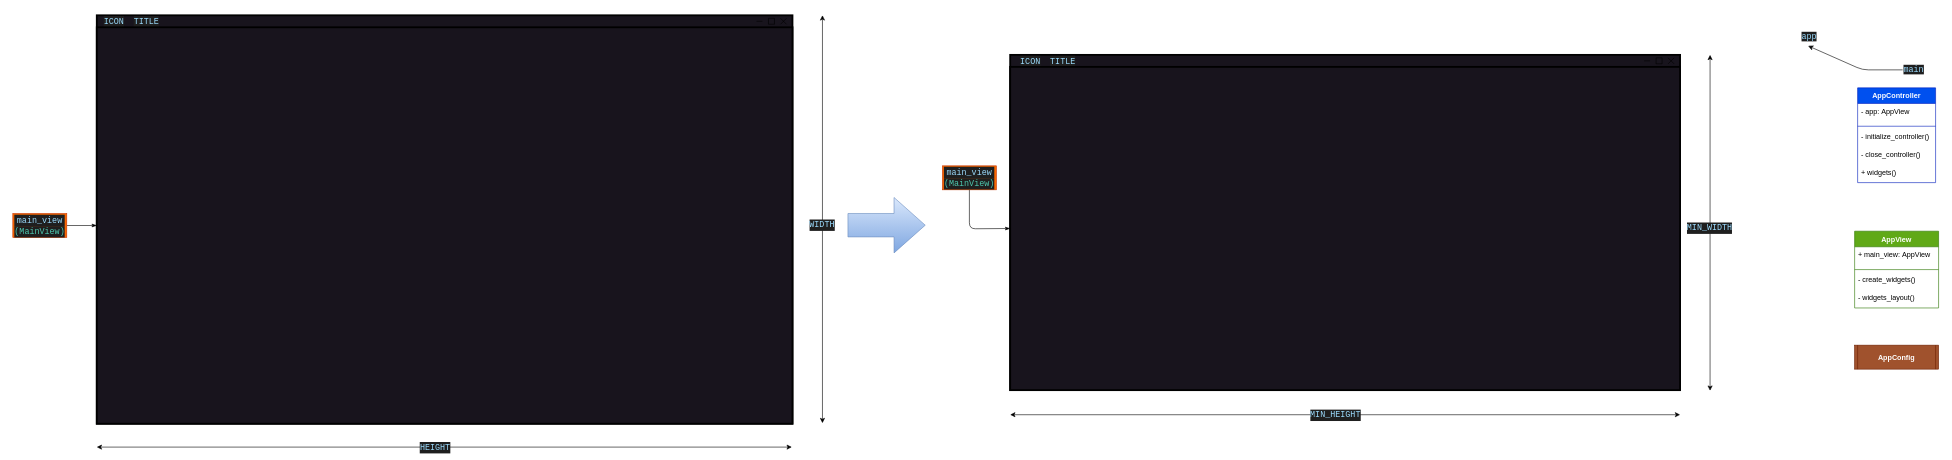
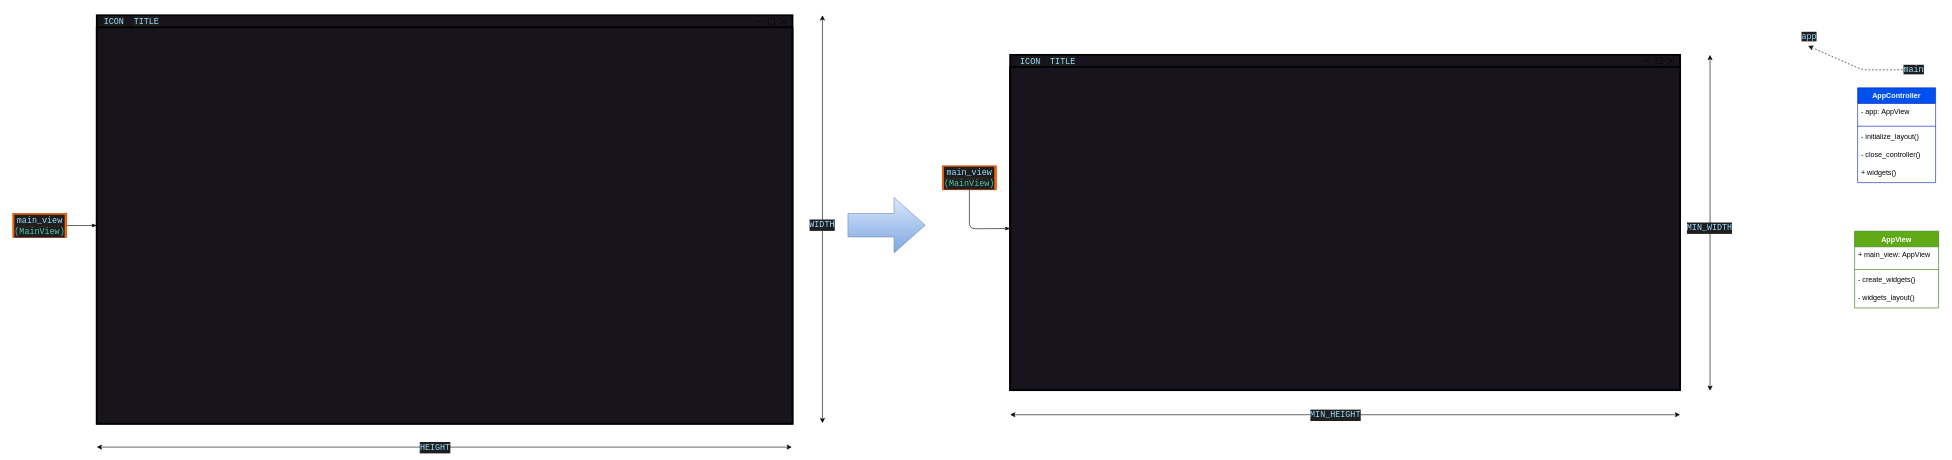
(1854, 66) -> (1854, 66)
(1905, 137) -> (1898, 137)
(1897, 357) -> none
